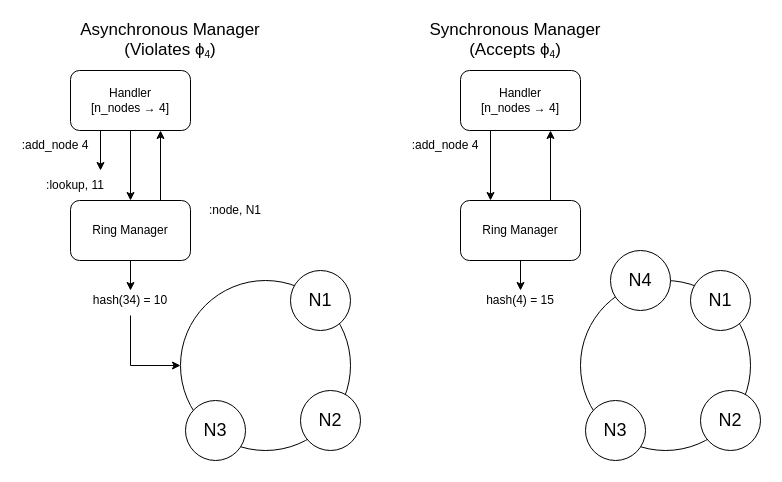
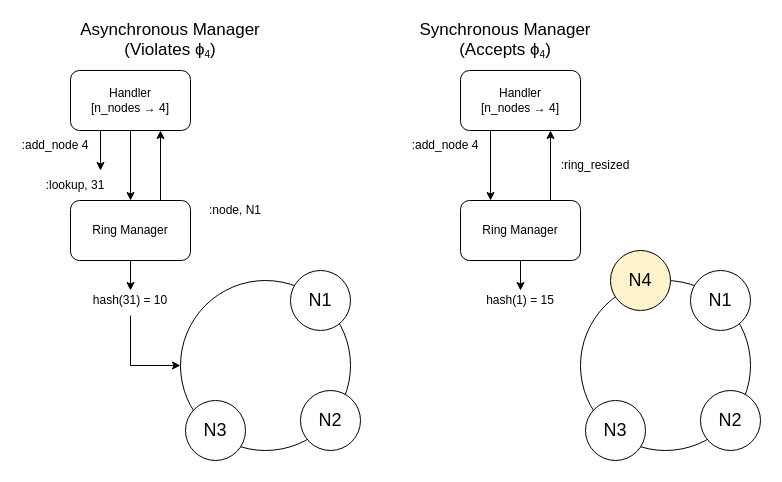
(516, 41) -> (506, 41)
none -> (596, 166)
(76, 186) -> (76, 186)
(641, 281) -> (641, 281)
(131, 301) -> (131, 301)
(521, 301) -> (521, 301)
